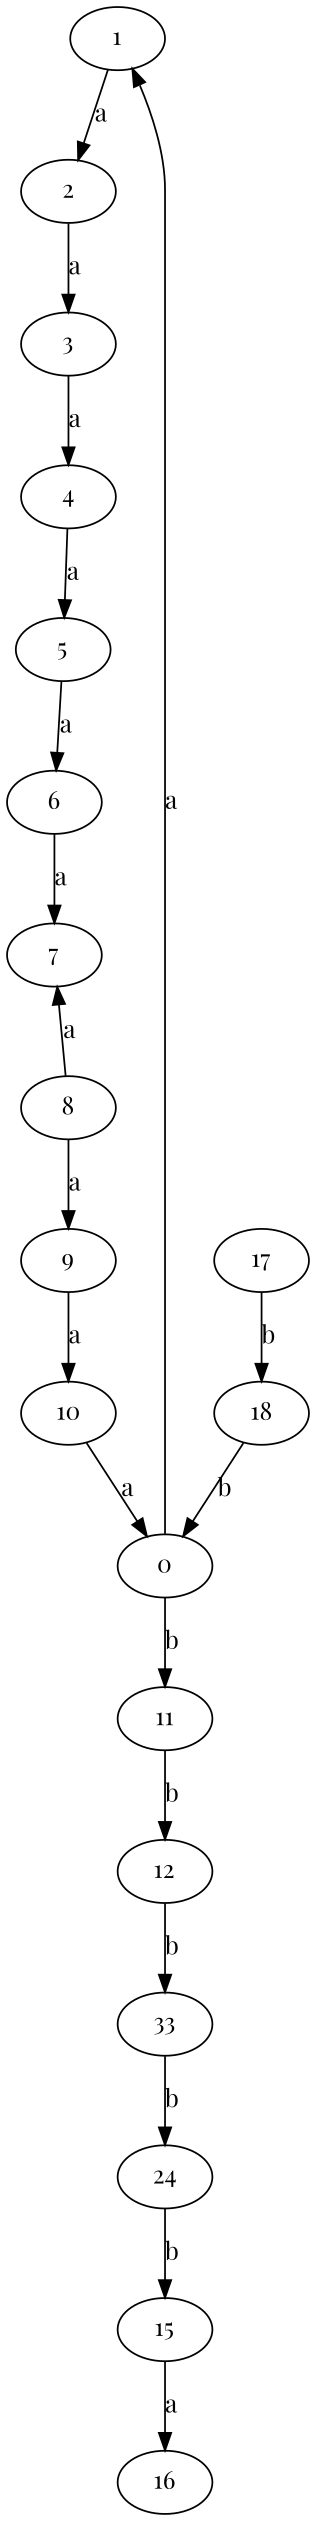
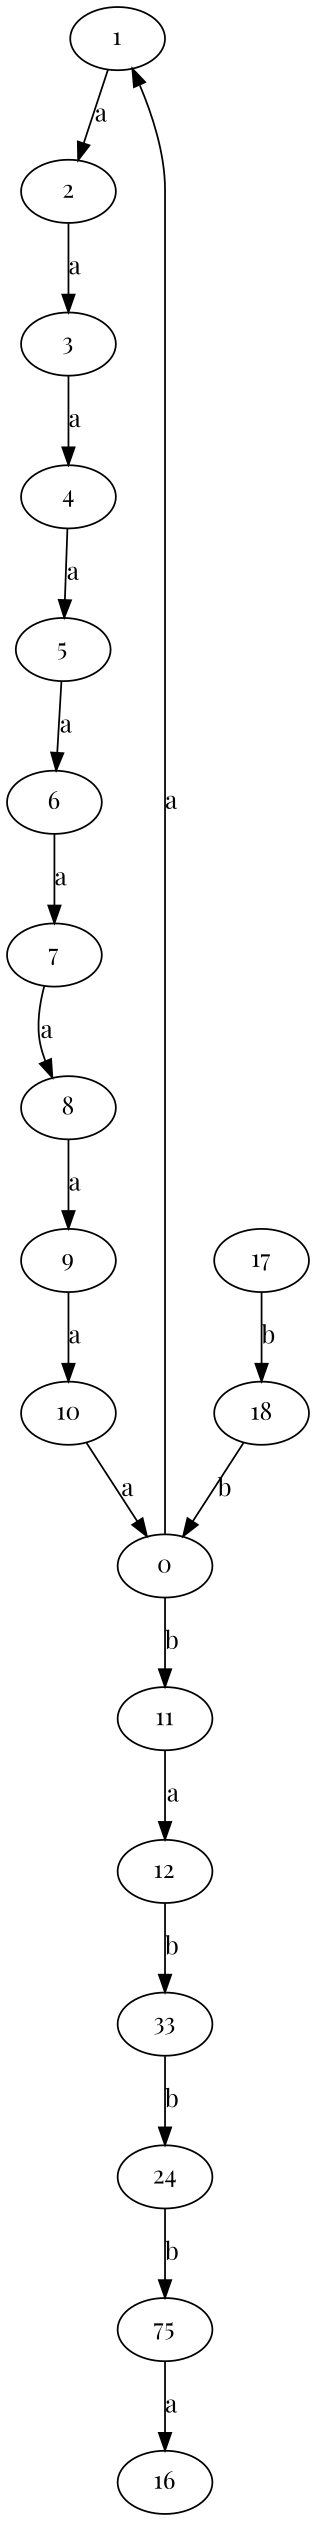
(62, 1040) -> (39, 1024)
(173, 1795) -> (173, 1795)
(165, 2330) -> (165, 2330)
